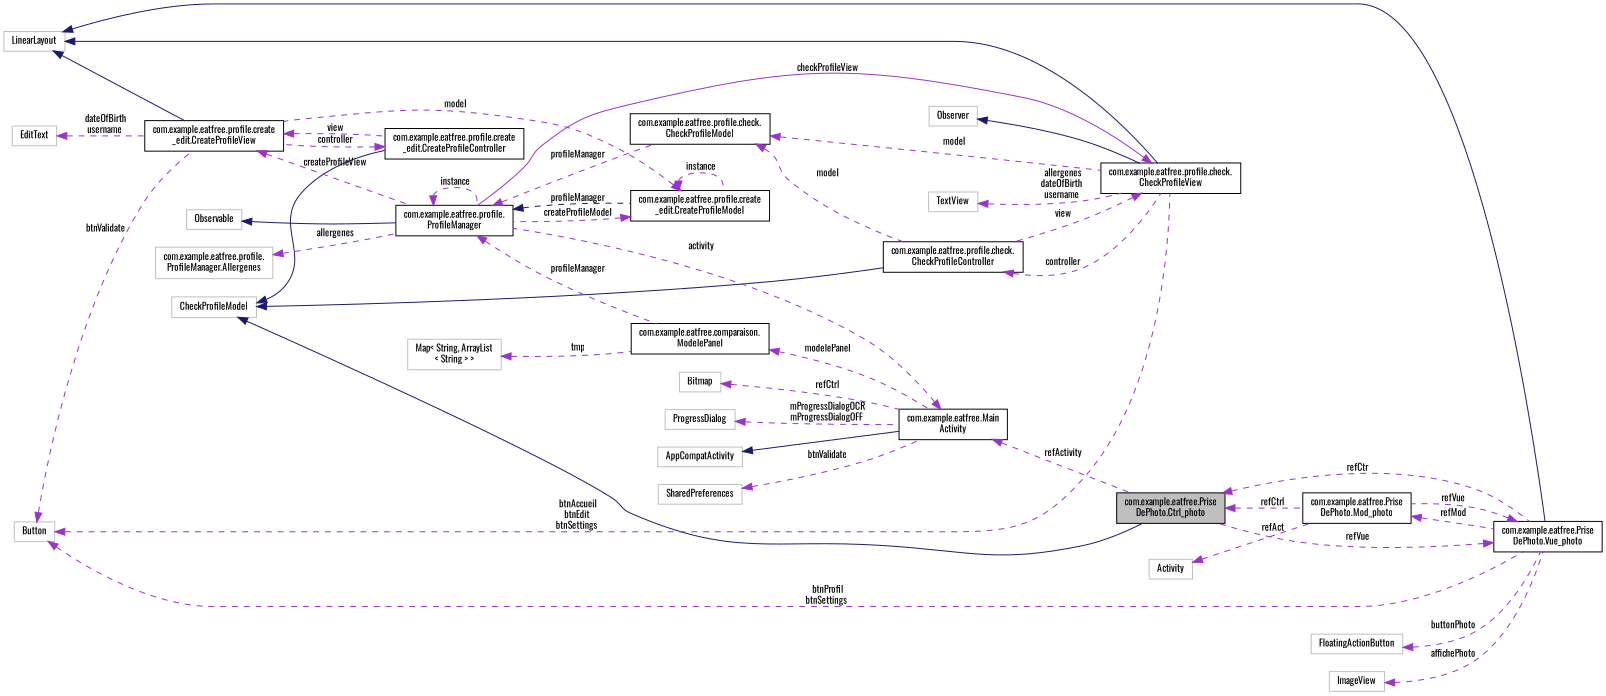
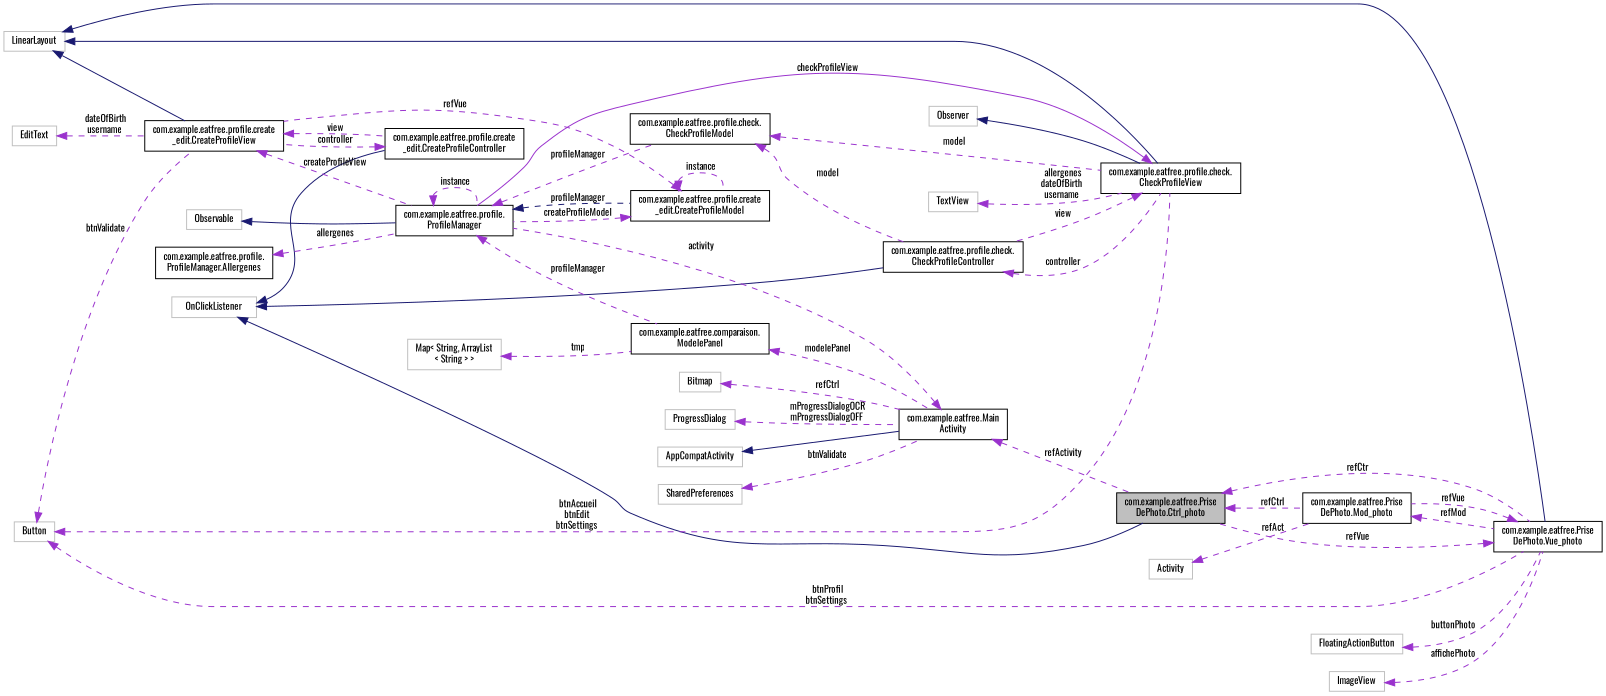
(454, 105) -> (454, 105)
(214, 263) -> (214, 263)
(214, 307) -> (214, 307)
